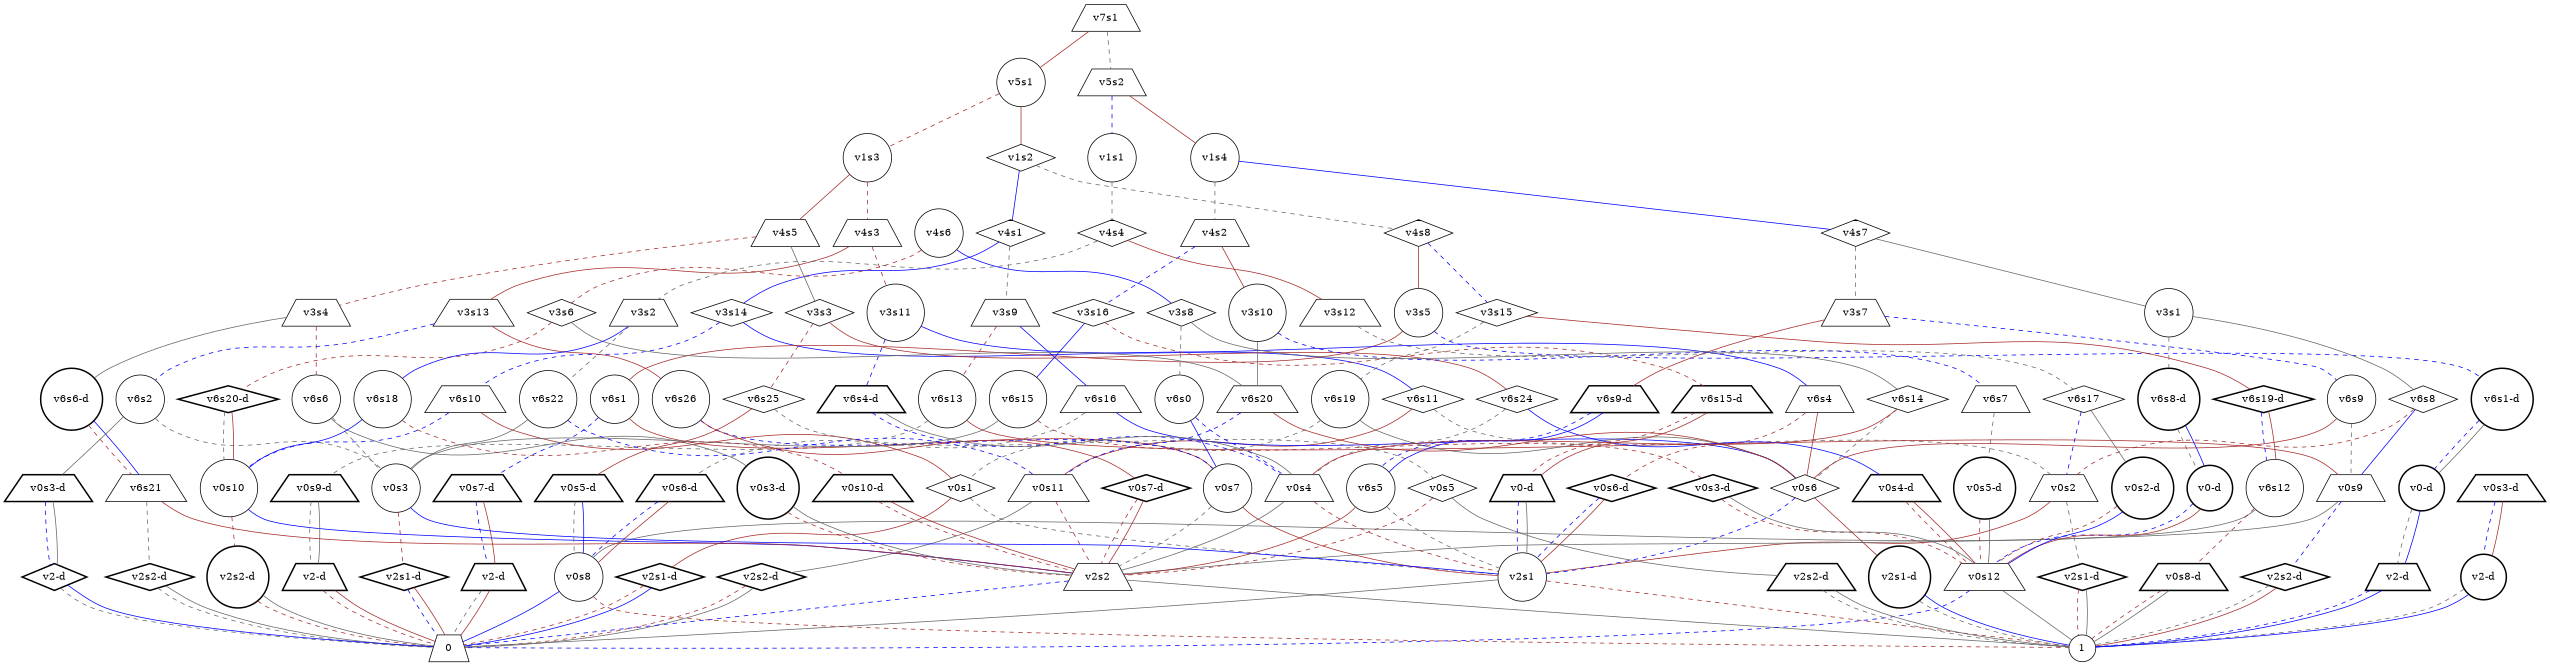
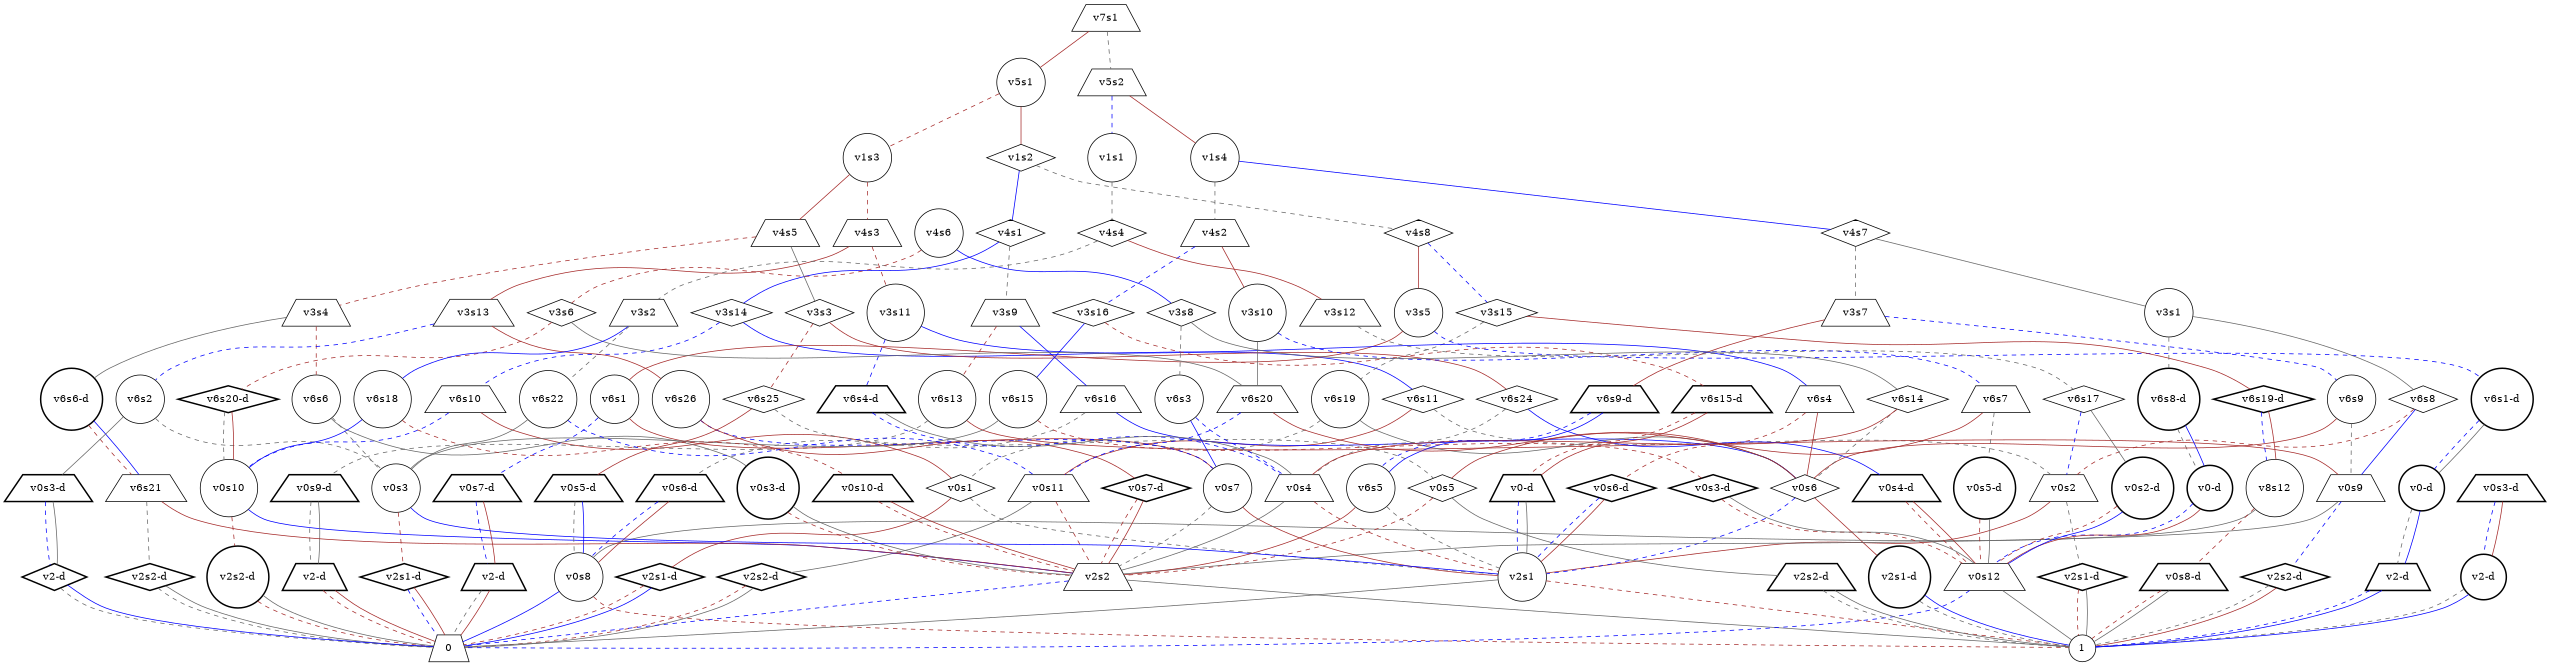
(1179, 399) -> (1179, 399)
none -> (1757, 449)
(2275, 488) -> (2275, 488)
